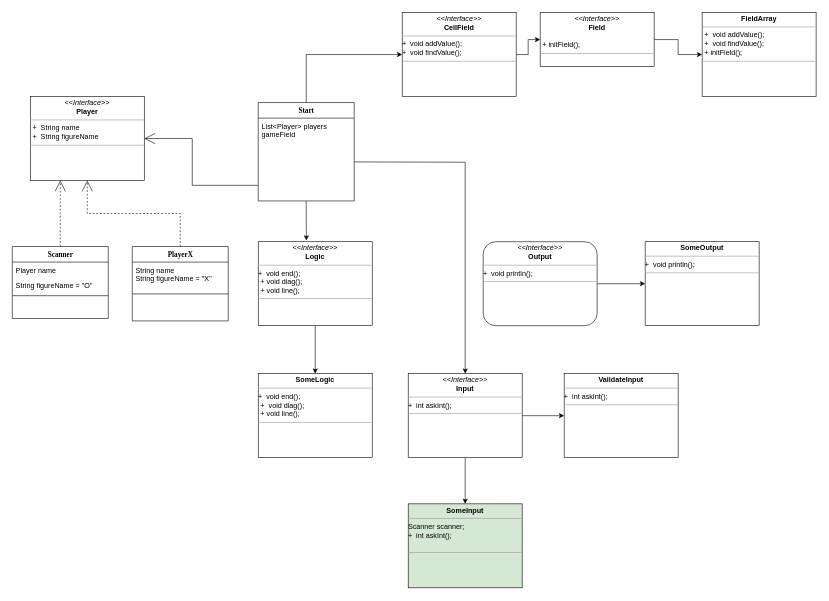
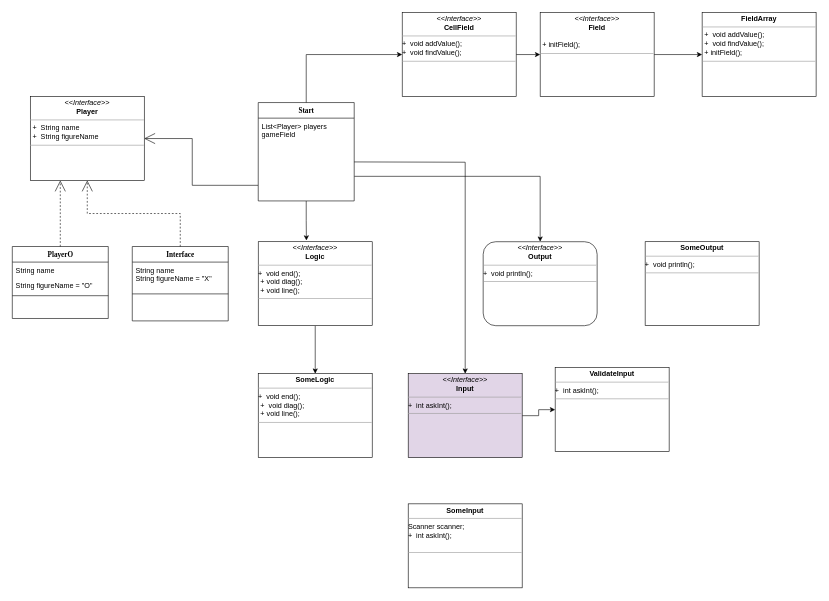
(597, 39) -> (597, 54)
none -> (539, 176)
(61, 255) -> (61, 255)
(181, 255) -> (181, 255)
(36, 270) -> (36, 270)
(639, 284) -> none
(465, 416) -> (465, 416)
(621, 416) -> (612, 410)
(465, 498) -> none
(465, 546) -> (465, 546)
